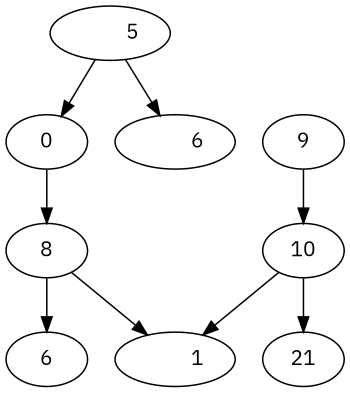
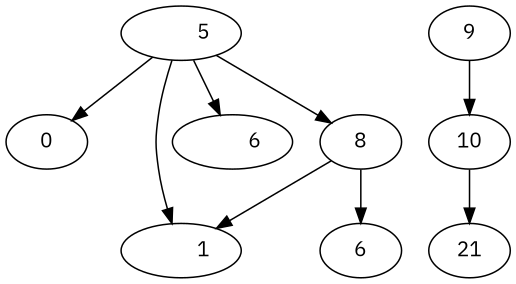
(47, 189) -> (267, 85)
(247, 299) -> (156, 134)
